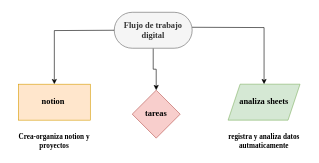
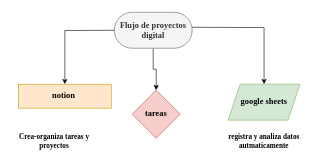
(153, 30) -> (153, 30)
(54, 102) -> (65, 96)
(264, 102) -> (264, 102)
(54, 141) -> (54, 141)
